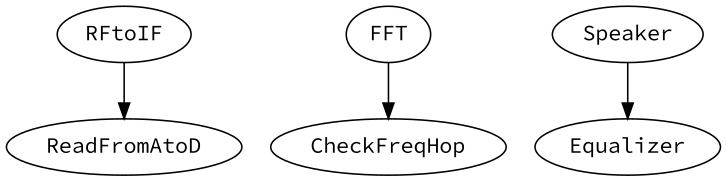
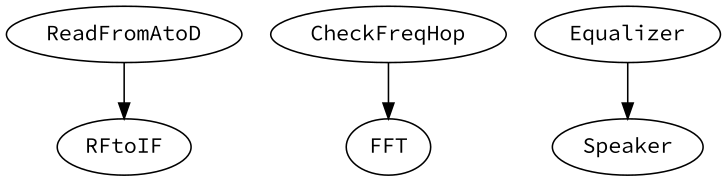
(124, 83) -> (124, 83)
(388, 83) -> (388, 83)
(628, 83) -> (628, 83)
